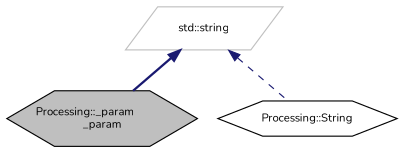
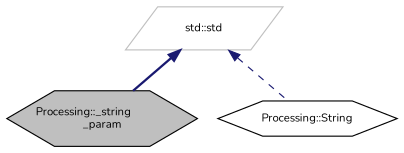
(204, 28) -> (204, 28)
(102, 119) -> (102, 119)
